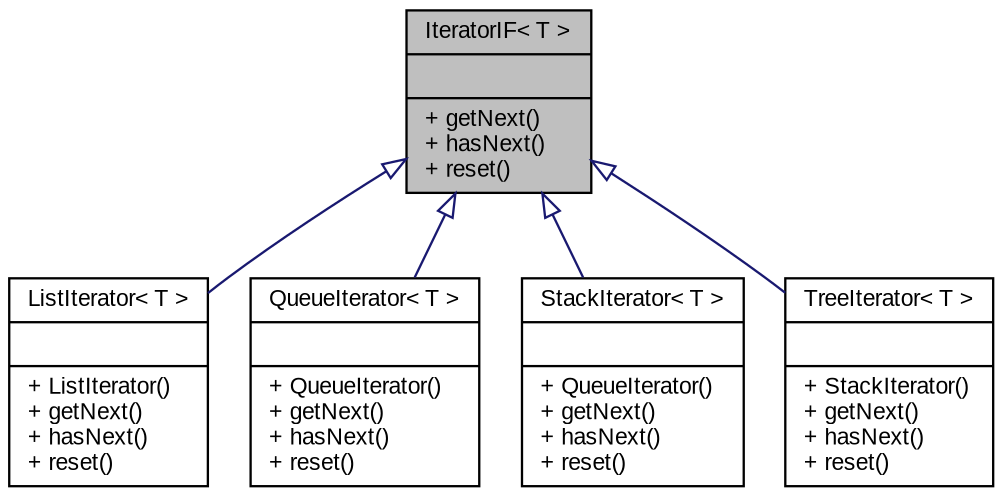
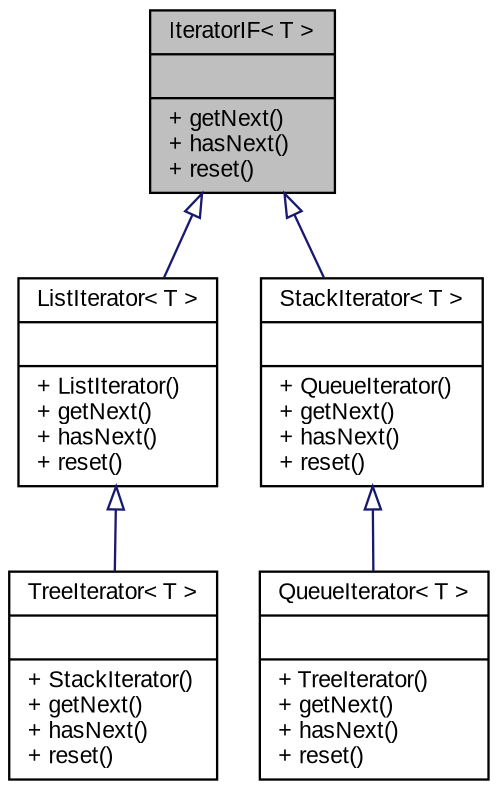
(700, 231) -> (115, 541)
(430, 246) -> (373, 541)
(356, 387) -> (353, 680)
